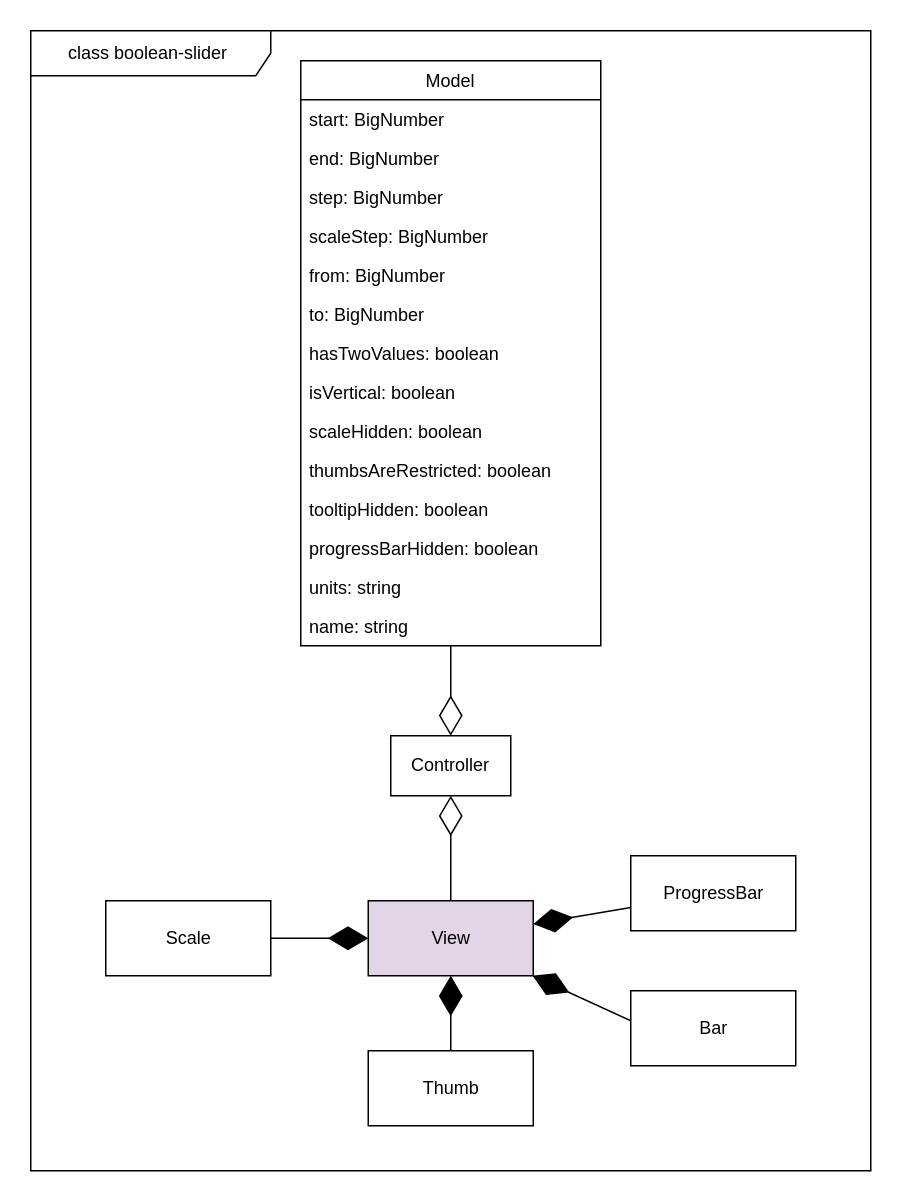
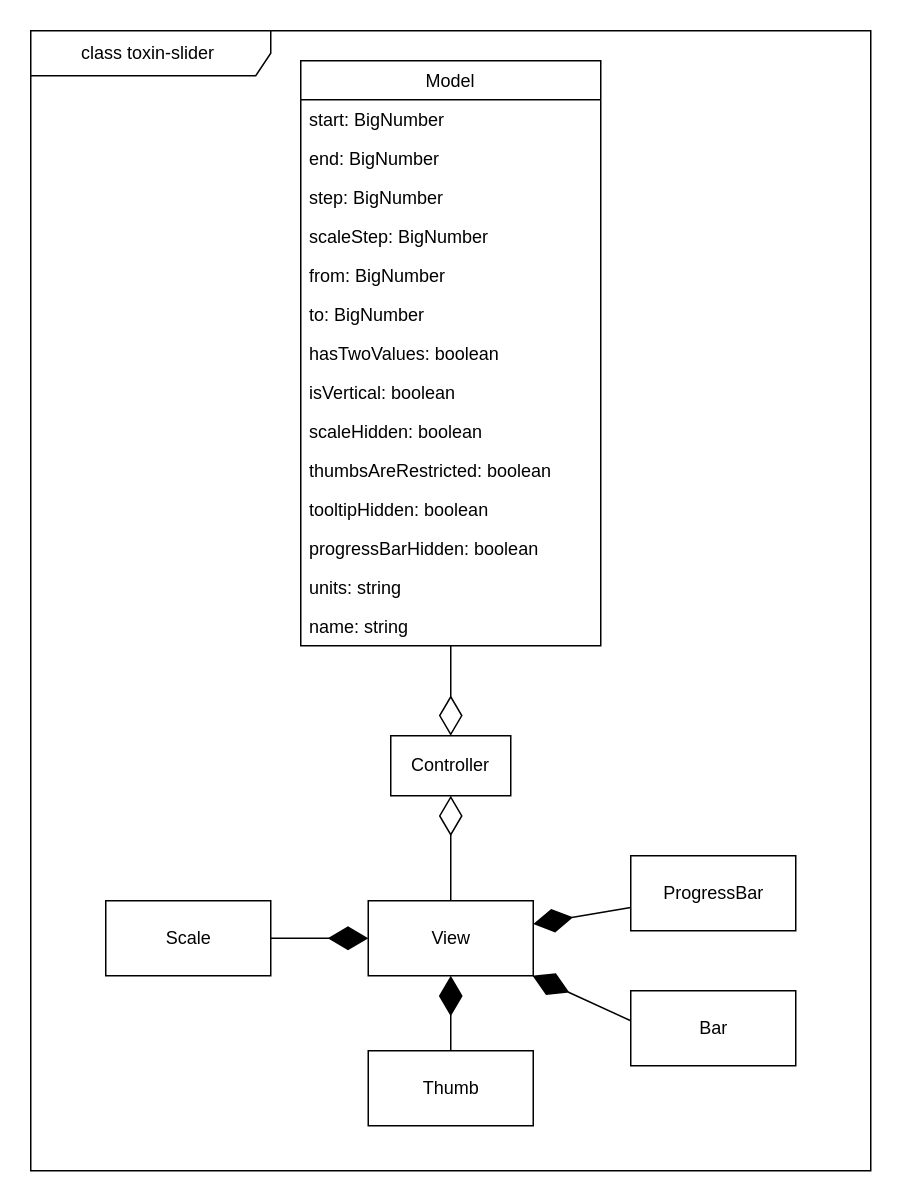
(151, 53) -> (151, 53)
(451, 938) -> (451, 938)
